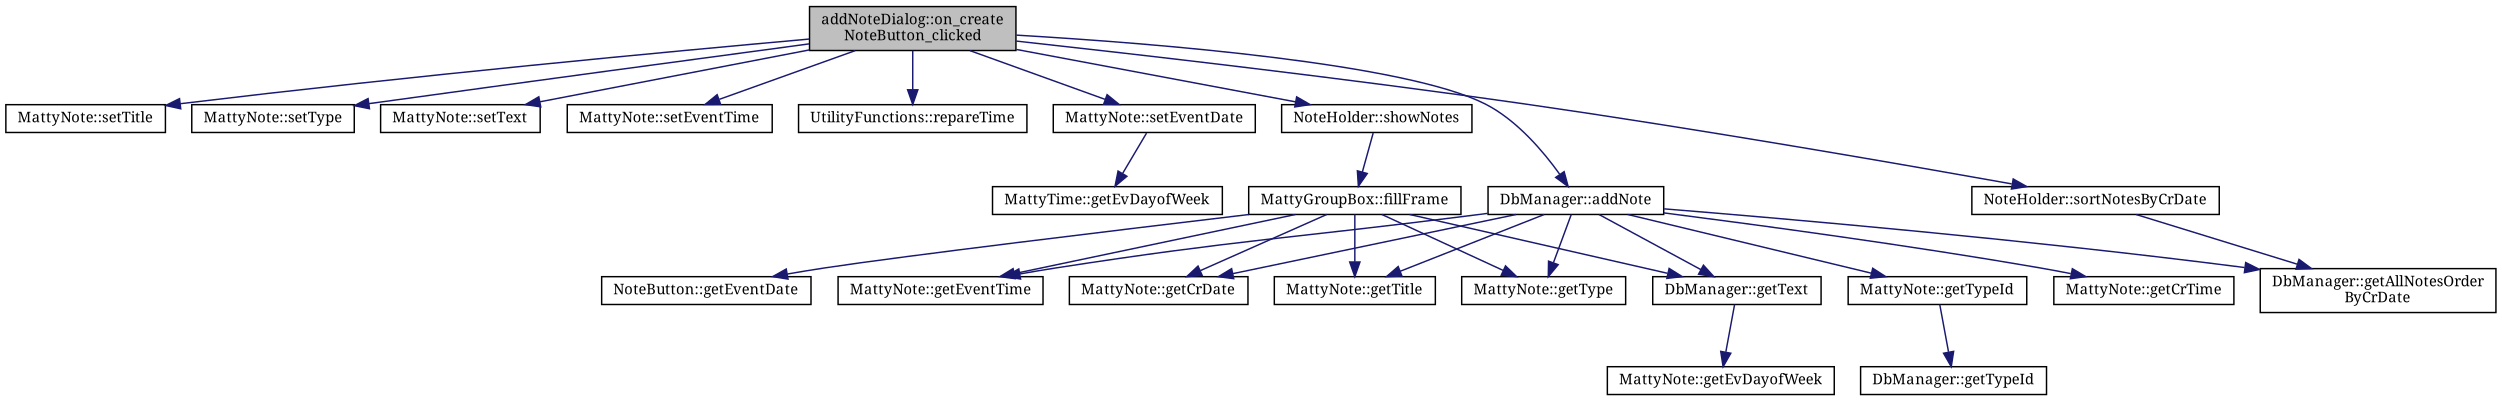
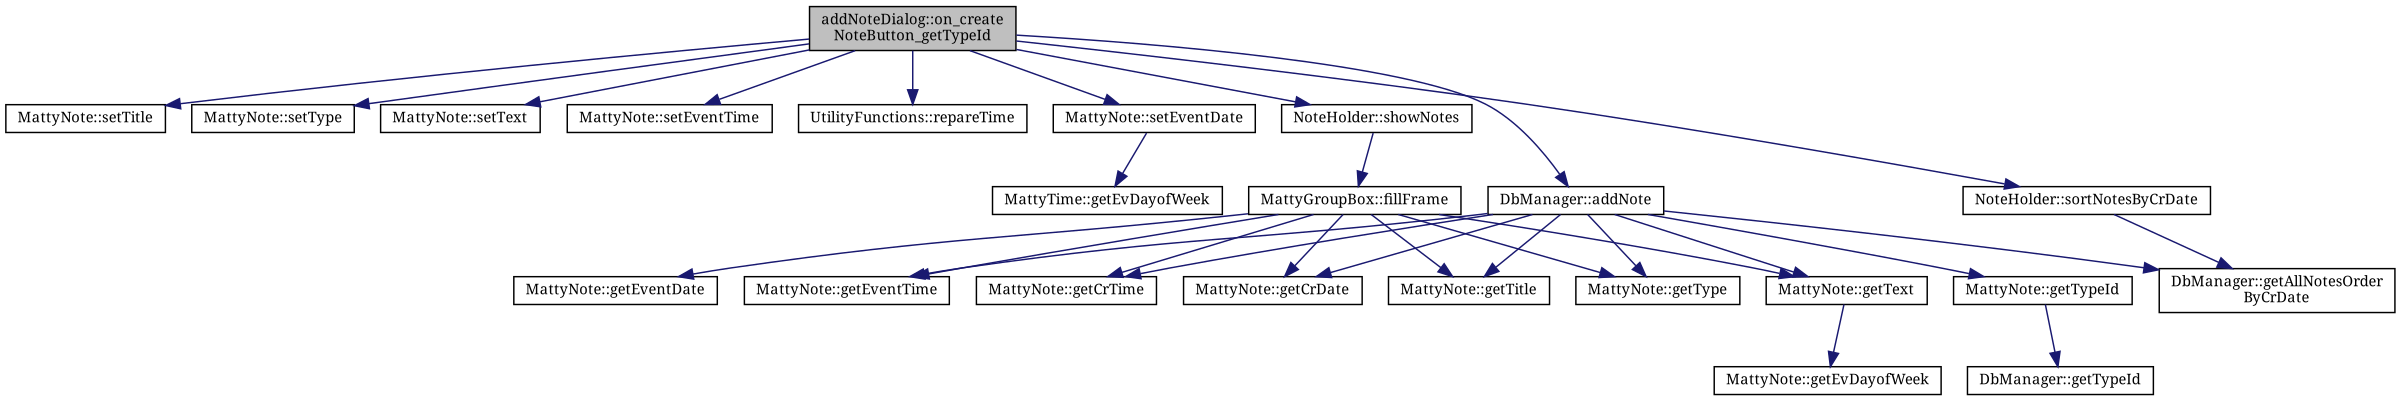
(913, 29) -> (913, 29)
none -> (1194, 251)
(706, 291) -> (616, 291)
(1737, 291) -> (1847, 291)
